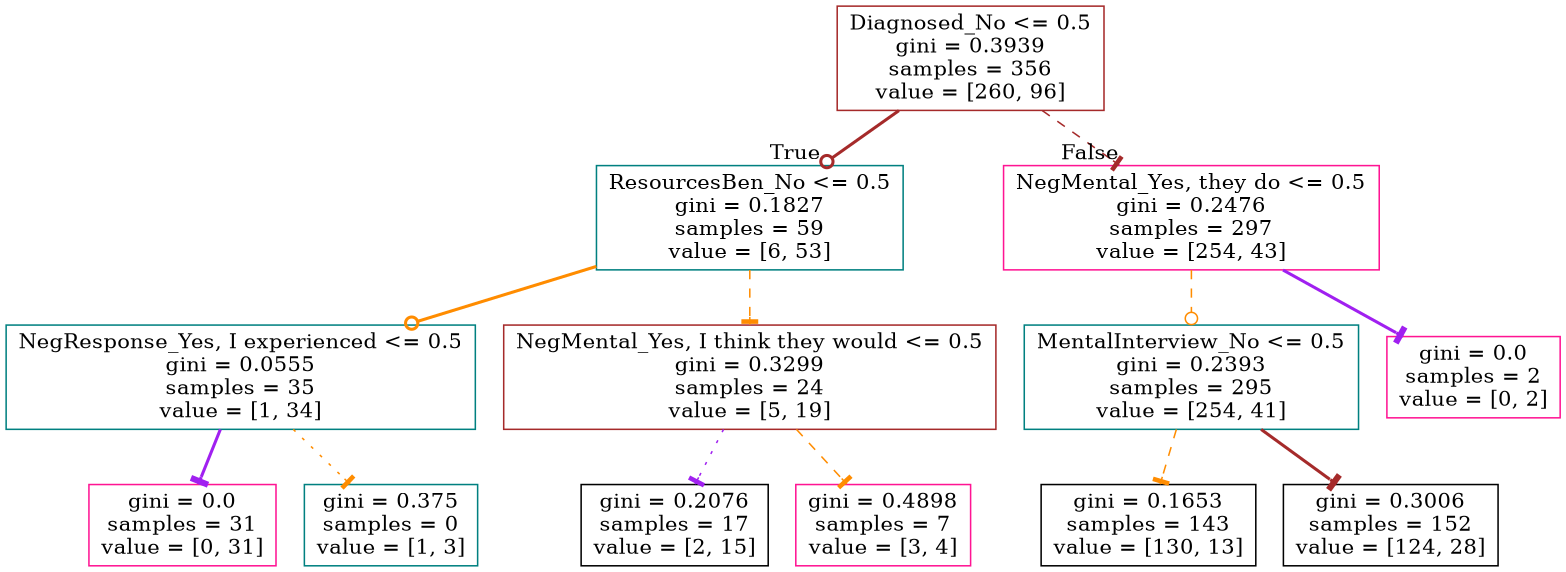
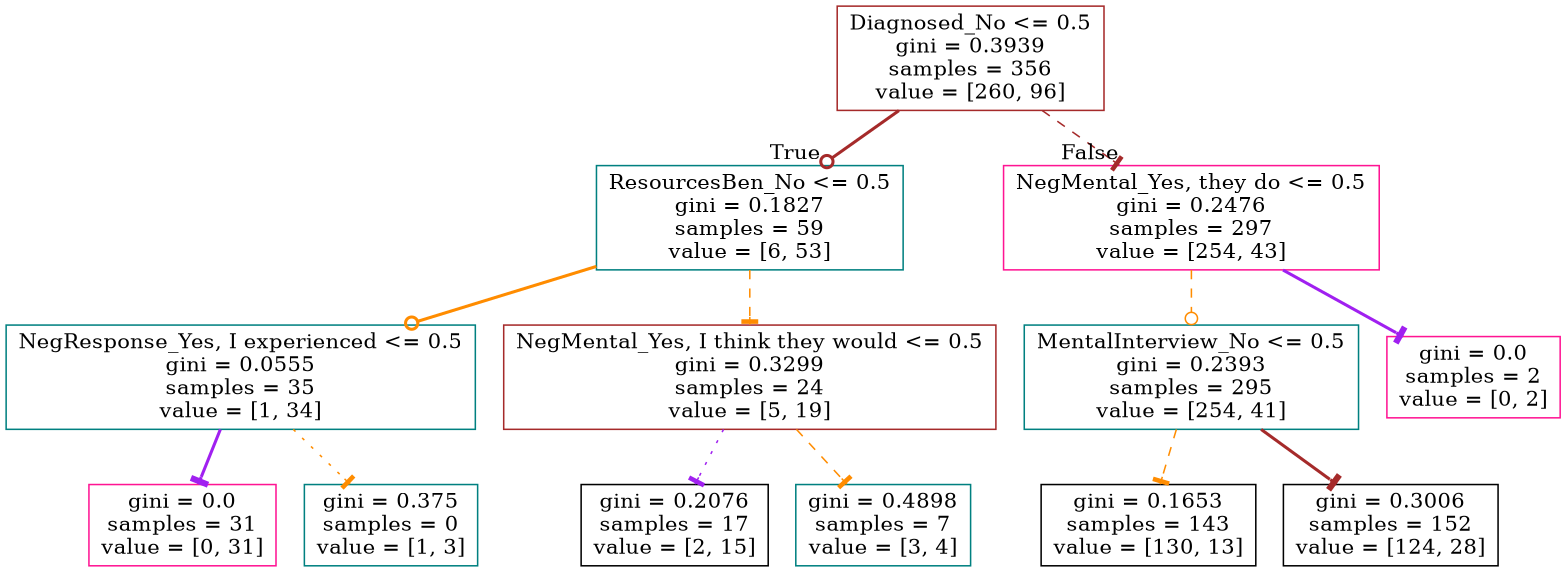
(883, 525) -> (883, 525)
